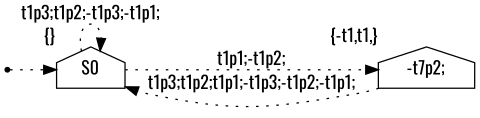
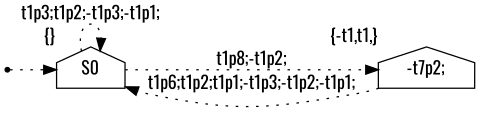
(252, 60) -> (252, 60)
(252, 84) -> (252, 84)
